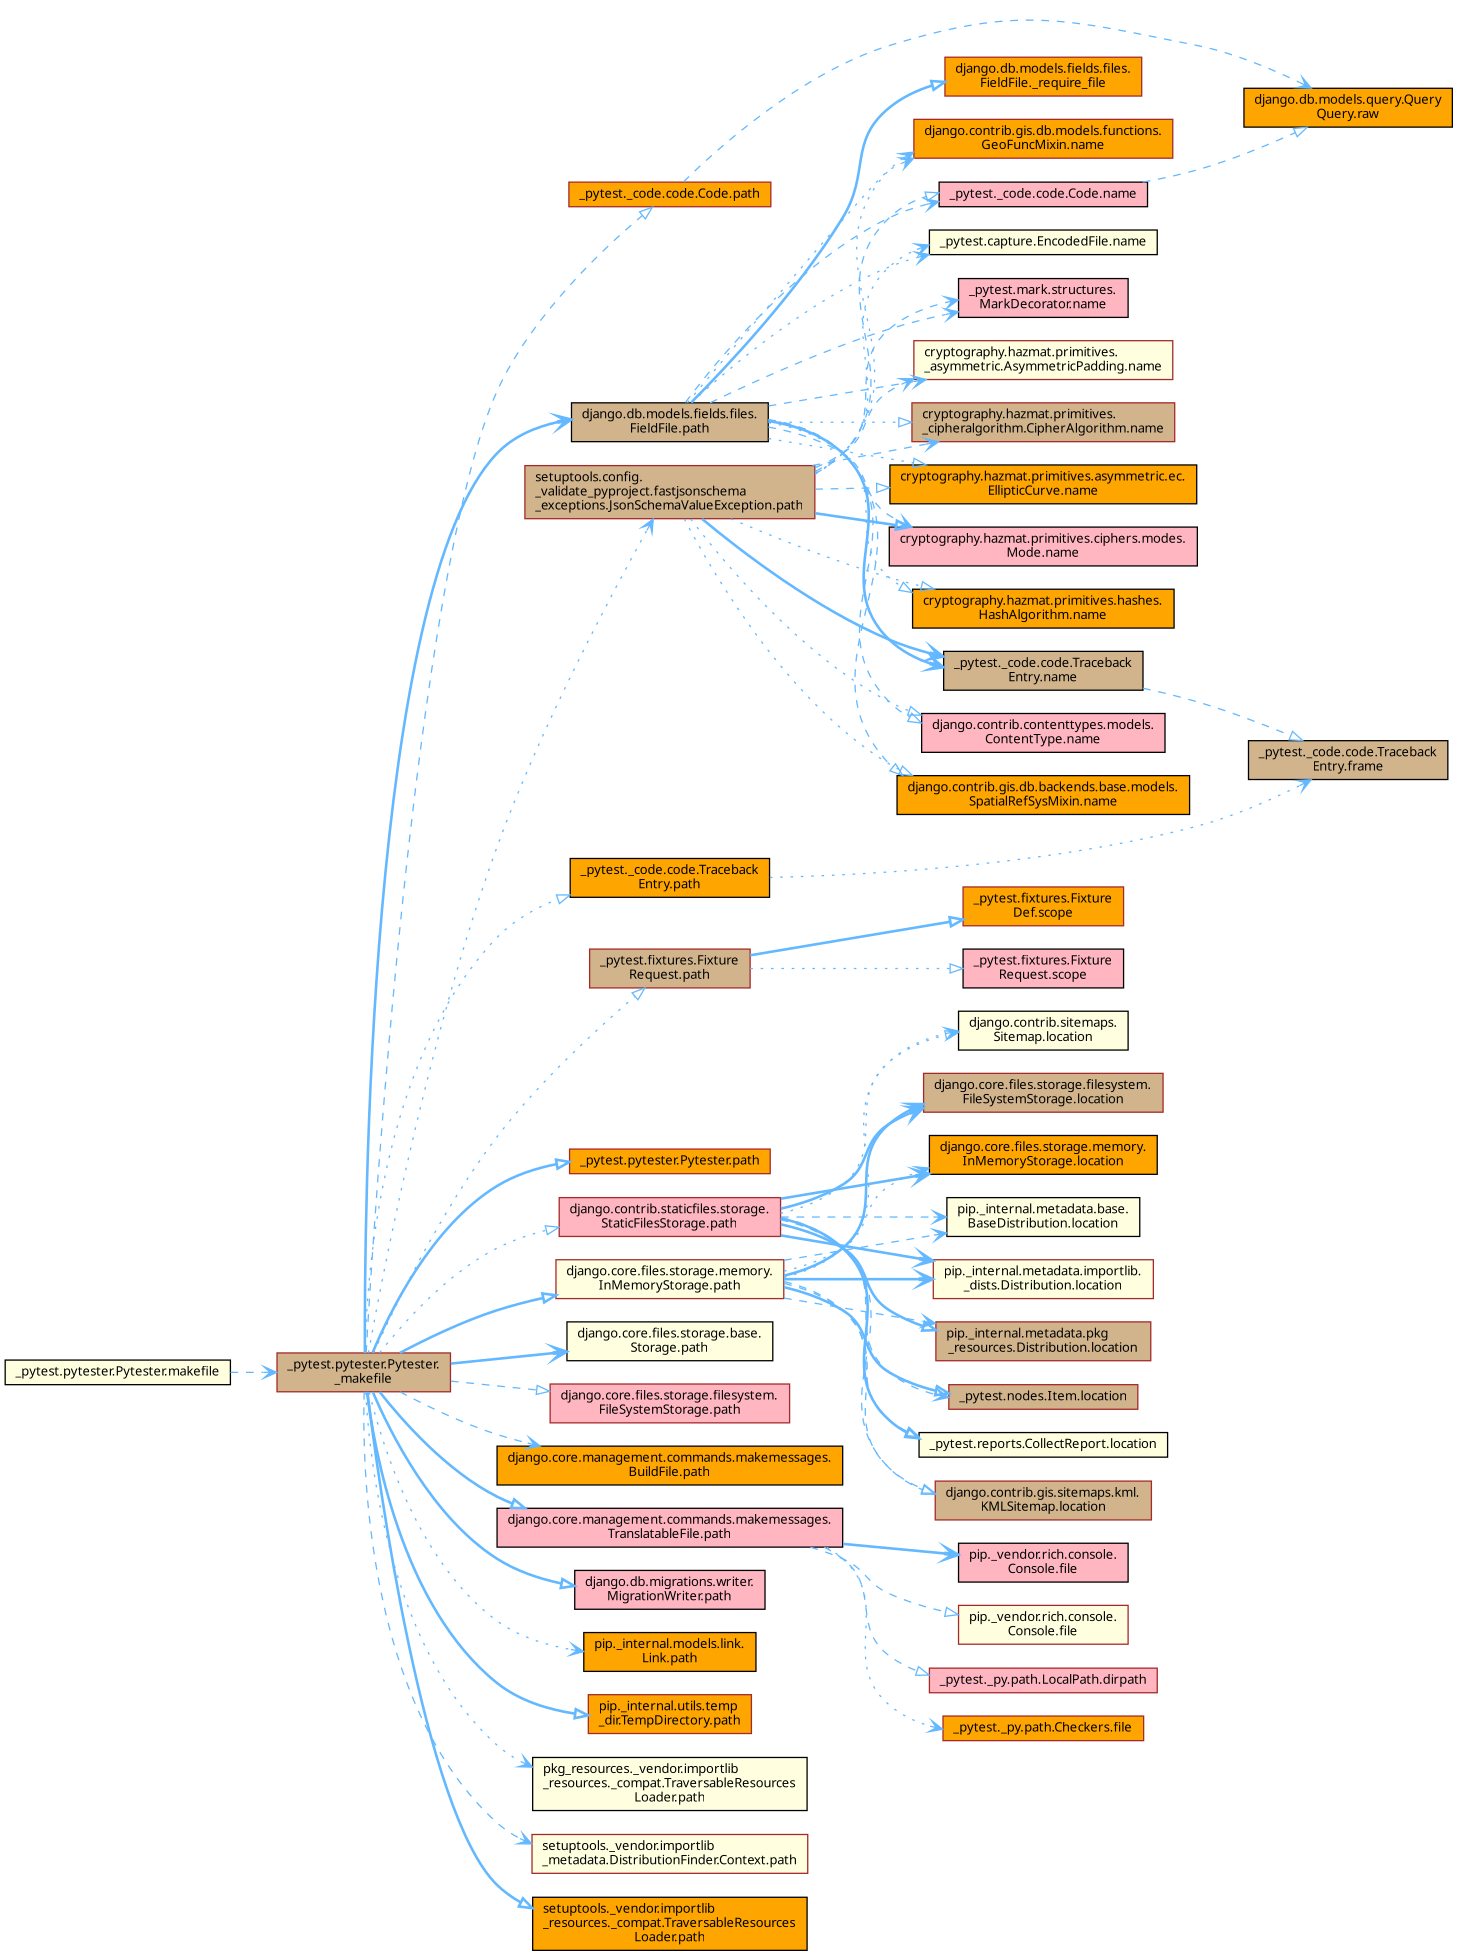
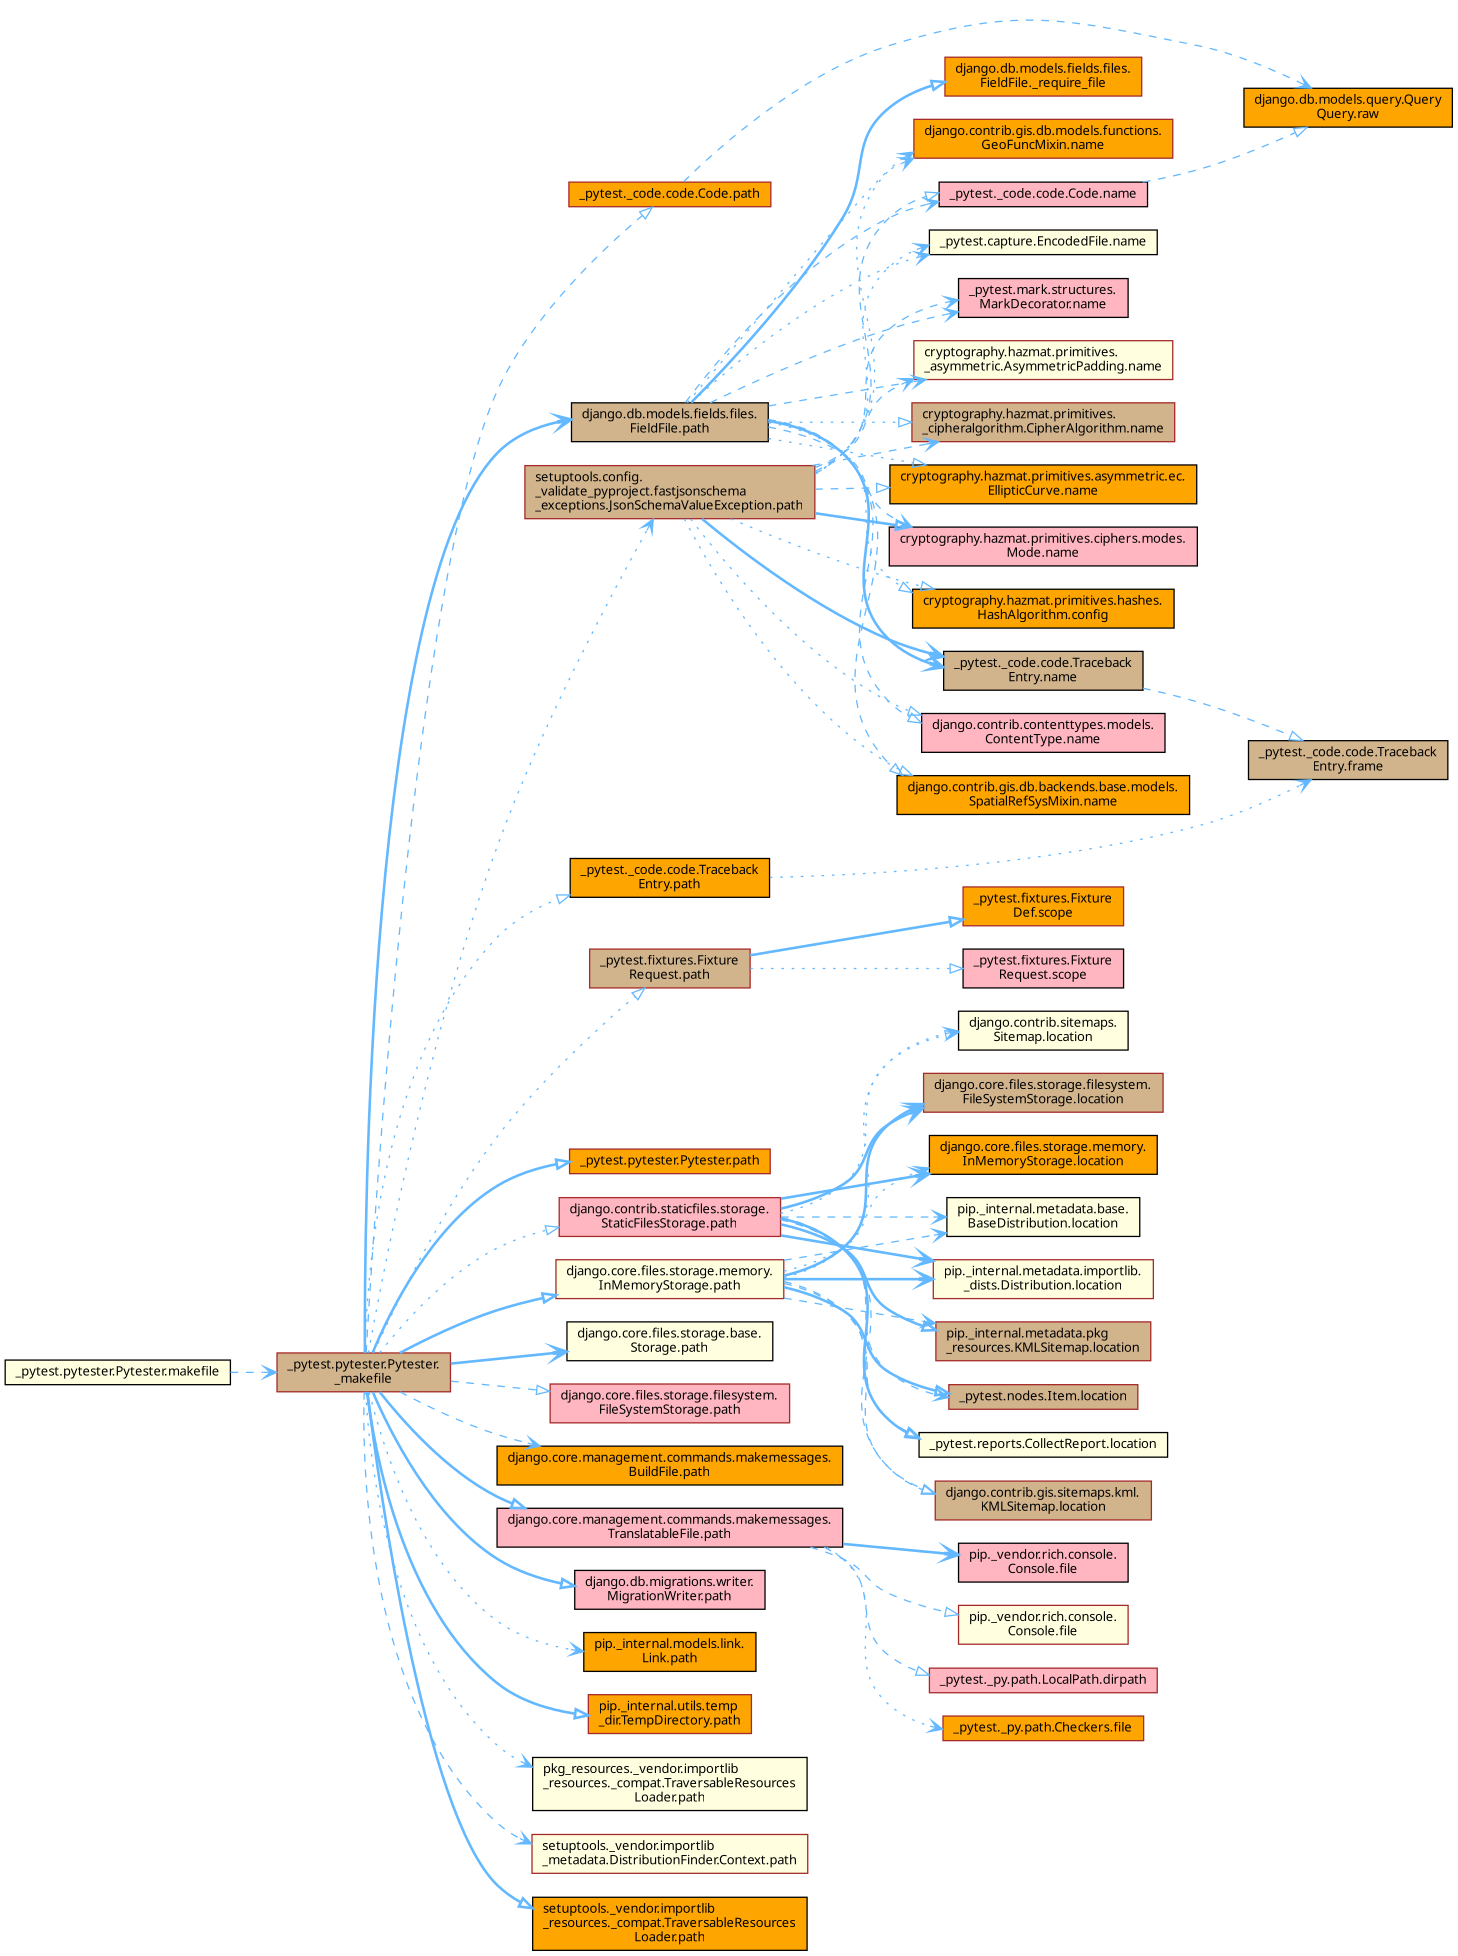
(1043, 609) -> (1043, 609)
(1043, 1341) -> (1043, 1341)
